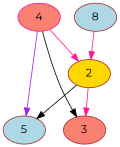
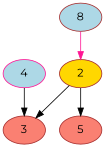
(39, 17) -> (24, 74)
(62, 43) -> none
(32, 70) -> none
(87, 98) -> (55, 99)
(24, 130) -> (81, 130)
